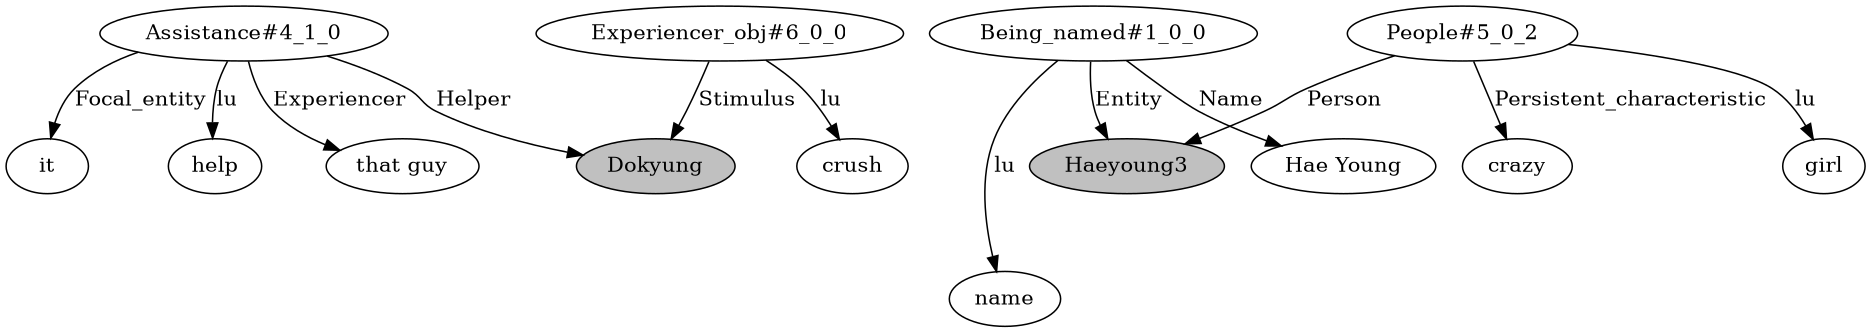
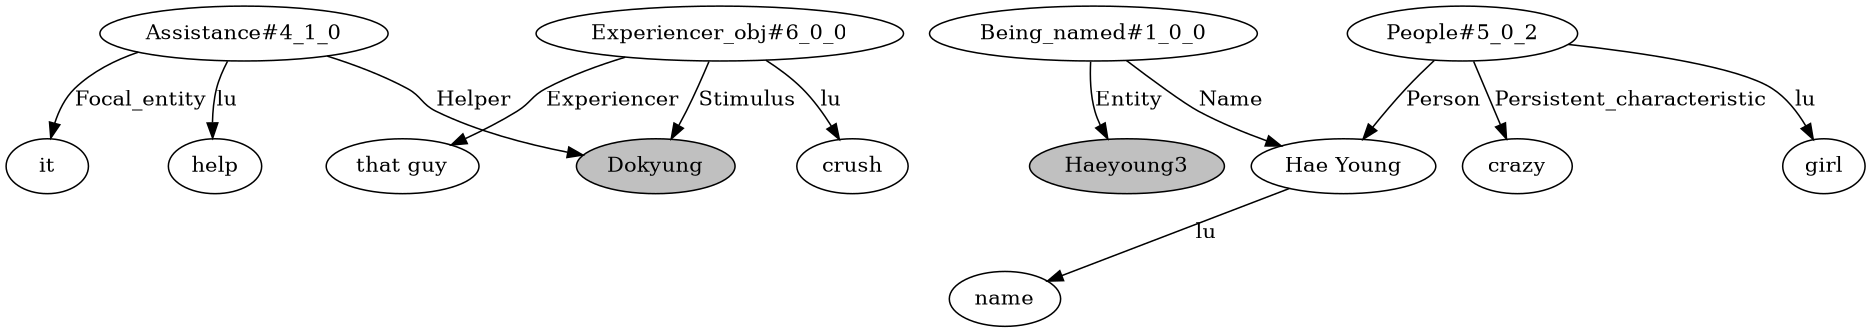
(1296, 94) -> (1402, 93)
(275, 113) -> (542, 91)
(992, 147) -> (1176, 232)
